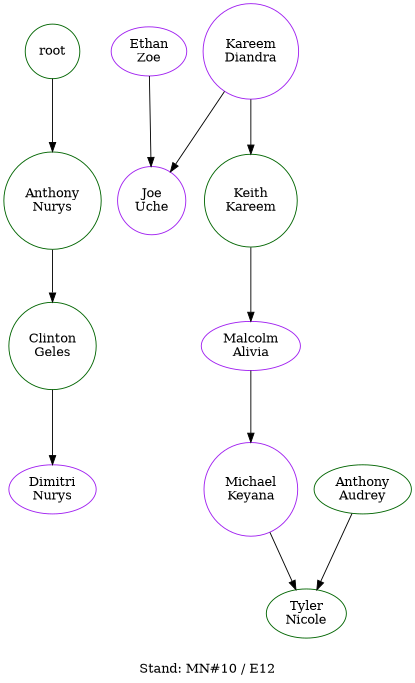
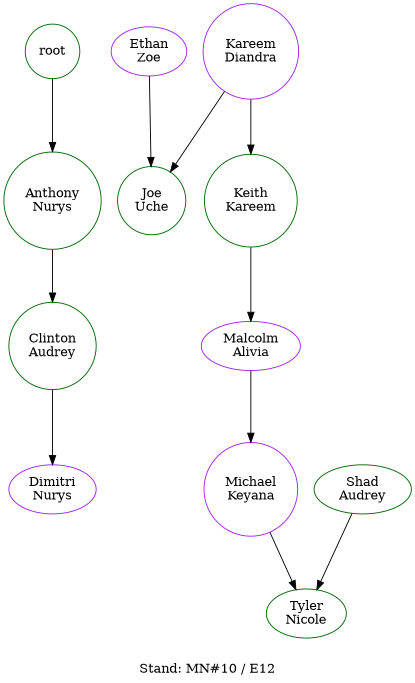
(152, 201) -> (152, 201)
(53, 346) -> (53, 346)
(363, 489) -> (363, 489)
